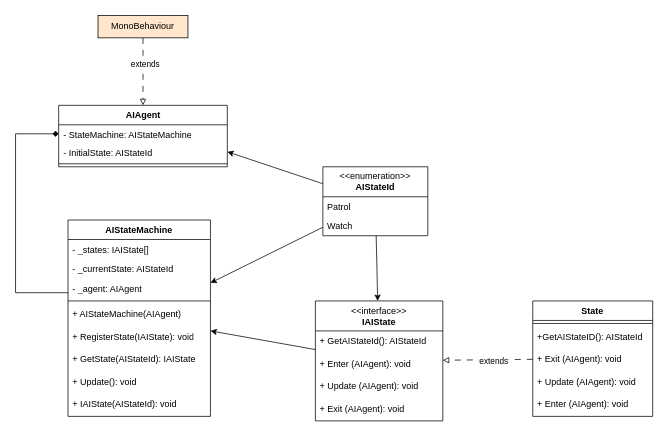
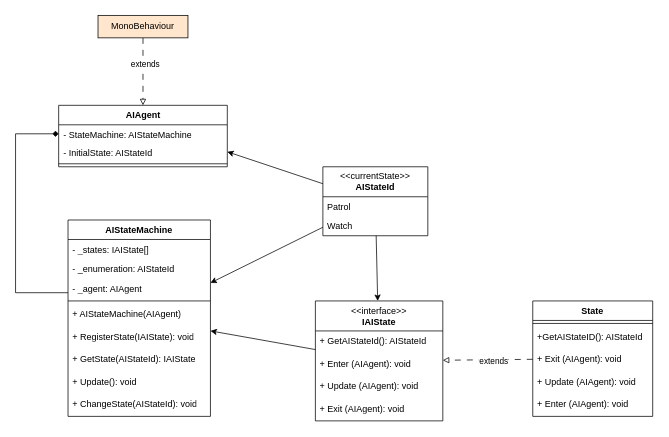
(375, 182) -> (375, 182)
(134, 270) -> (131, 270)
(136, 405) -> (140, 410)
